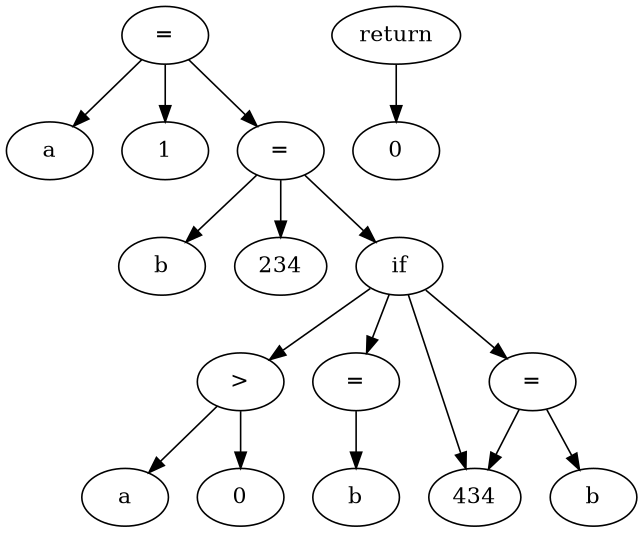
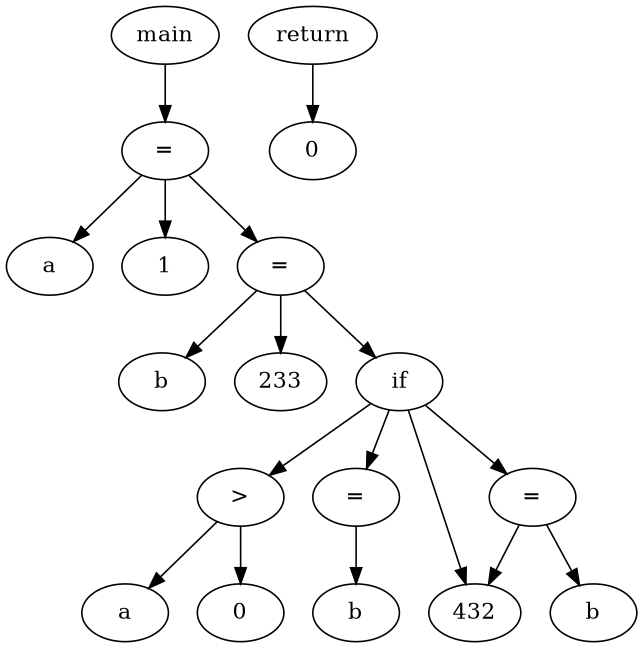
none -> (165, 35)
(281, 266) -> (281, 382)
(475, 497) -> (475, 613)
